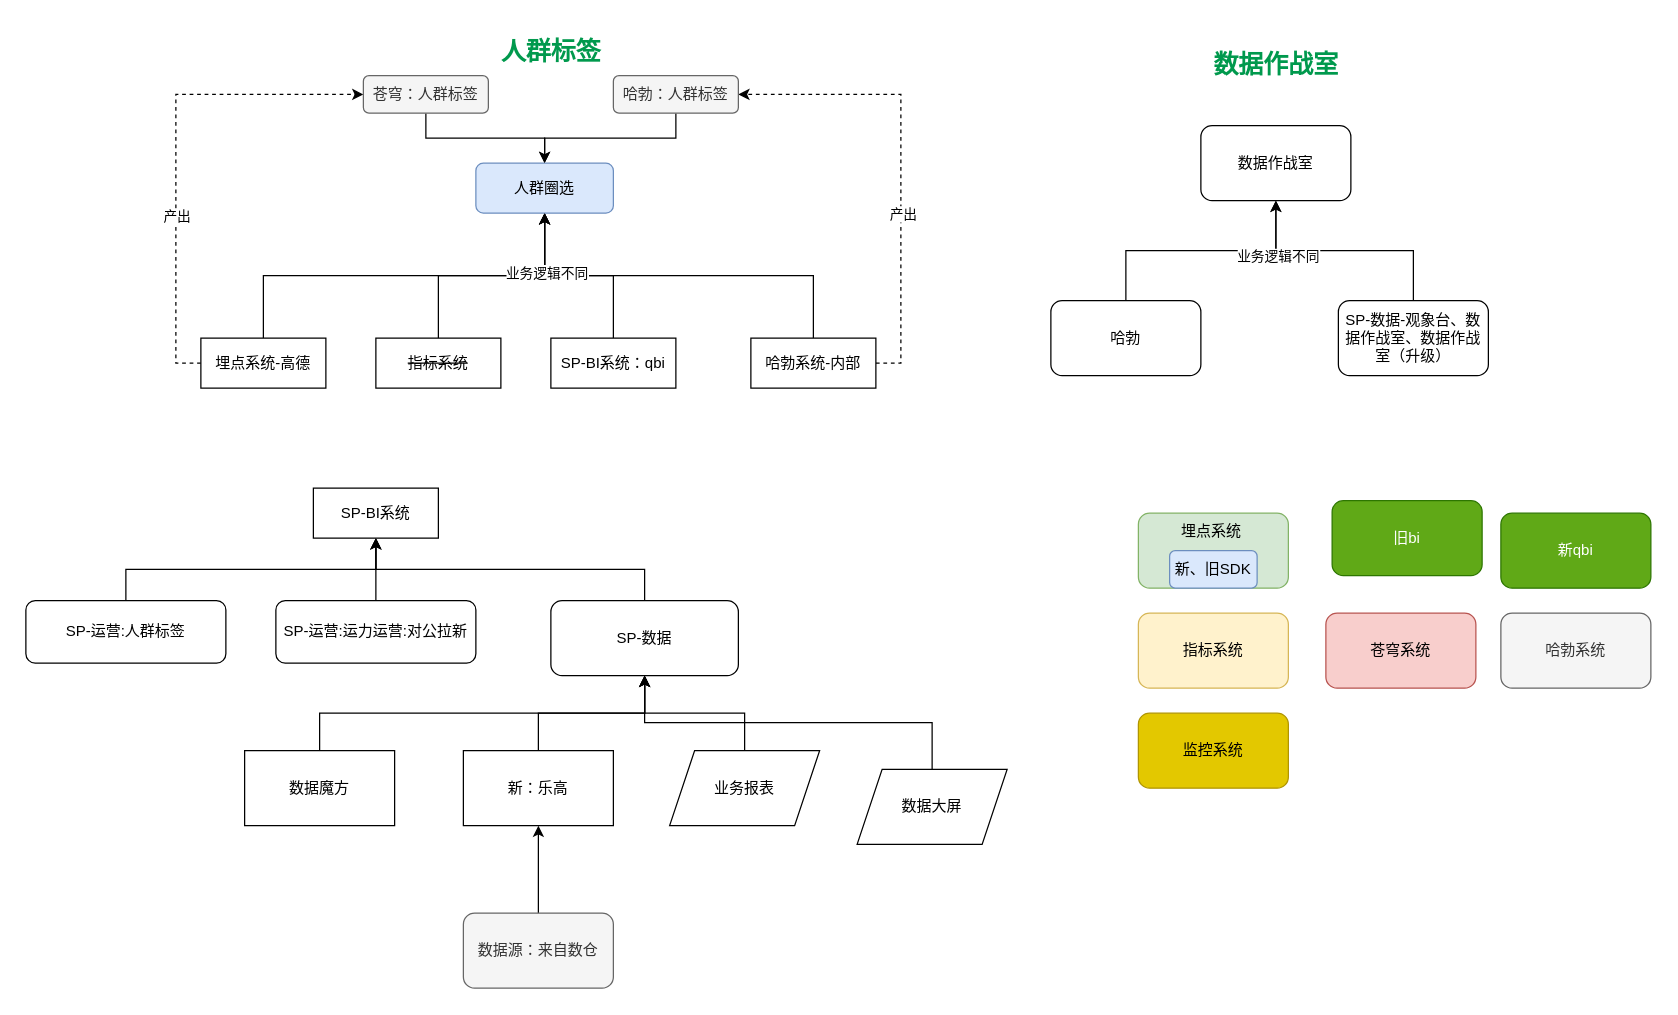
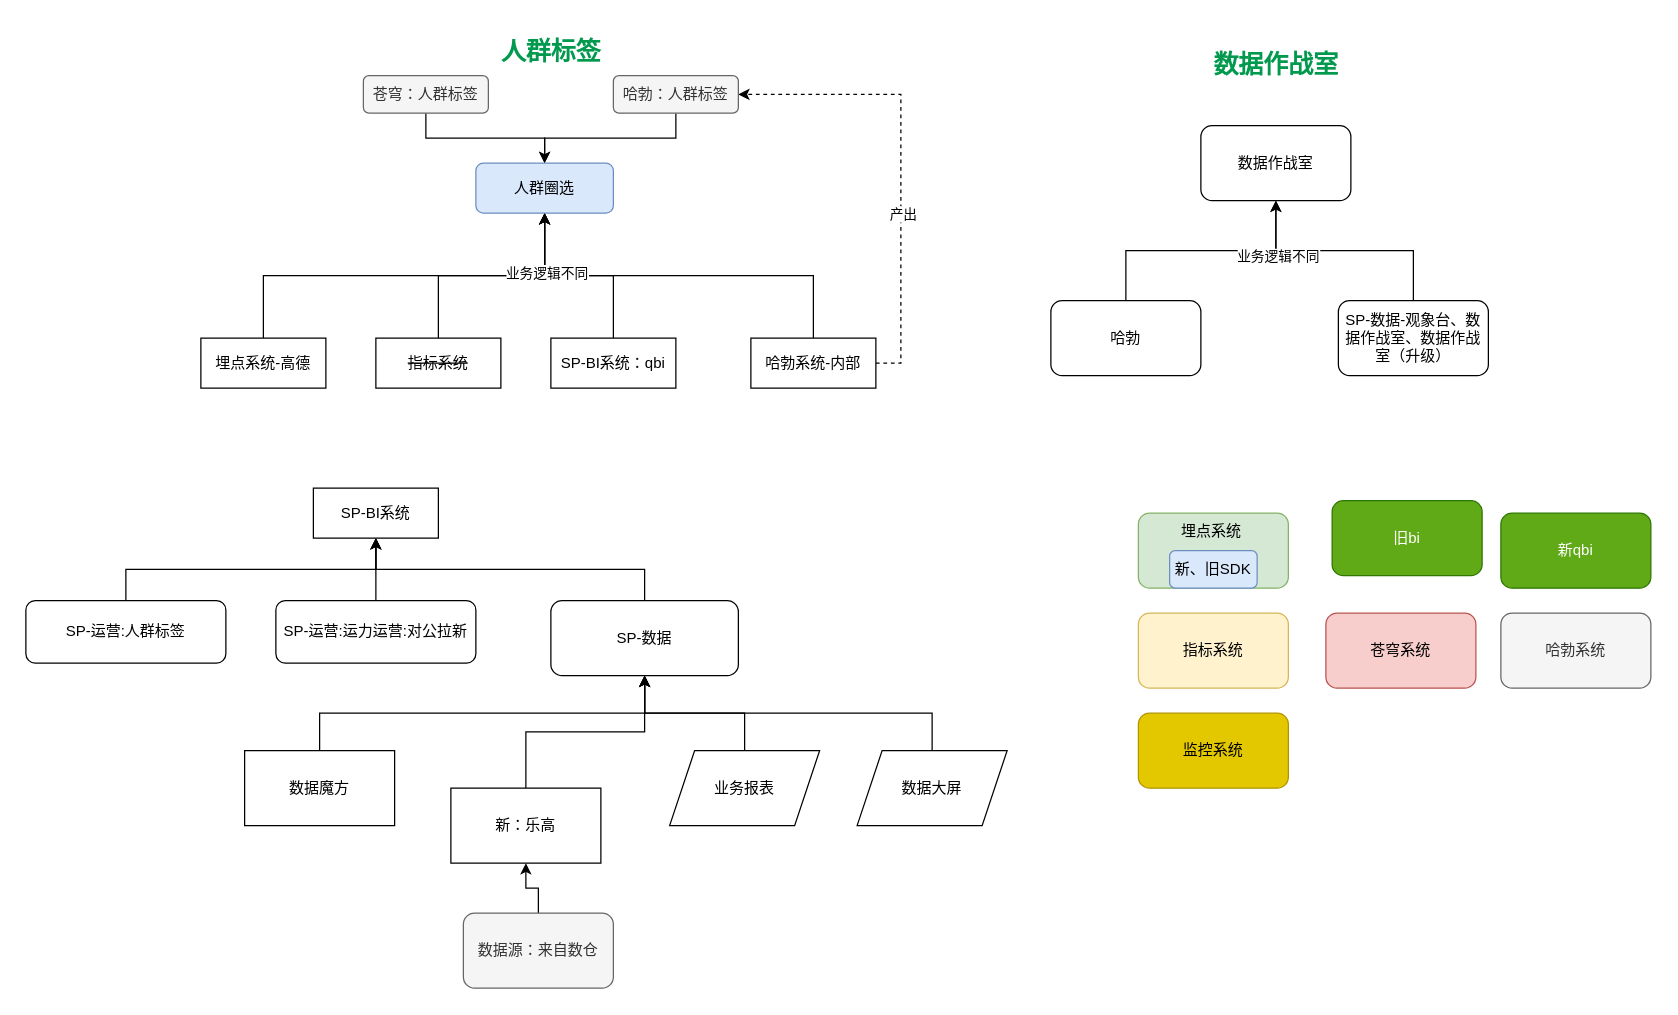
(204, 94) -> none
(538, 788) -> (526, 826)
(932, 807) -> (932, 788)
